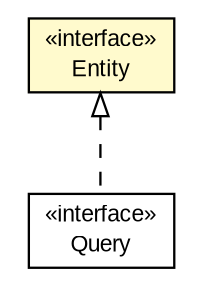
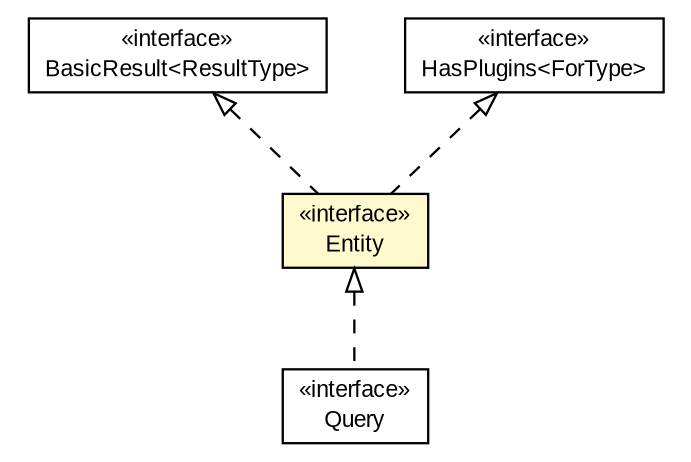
none -> (177, 55)
none -> (534, 55)
